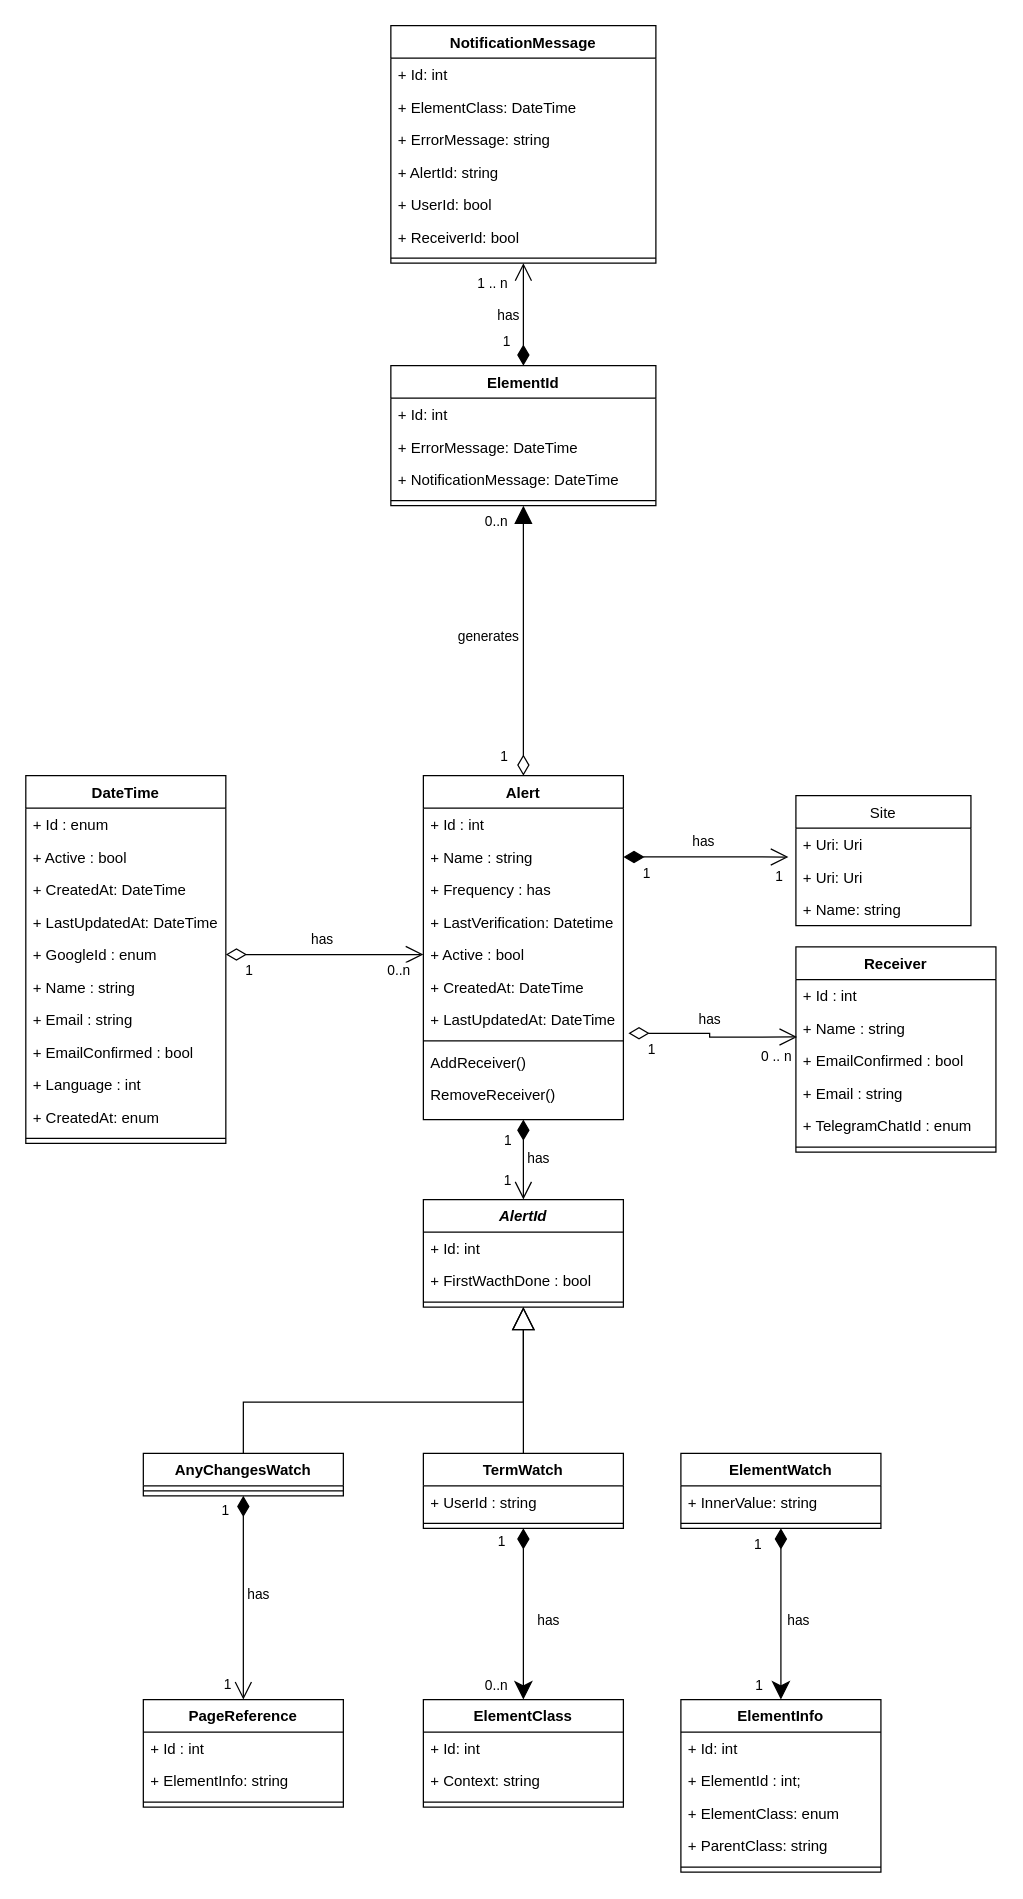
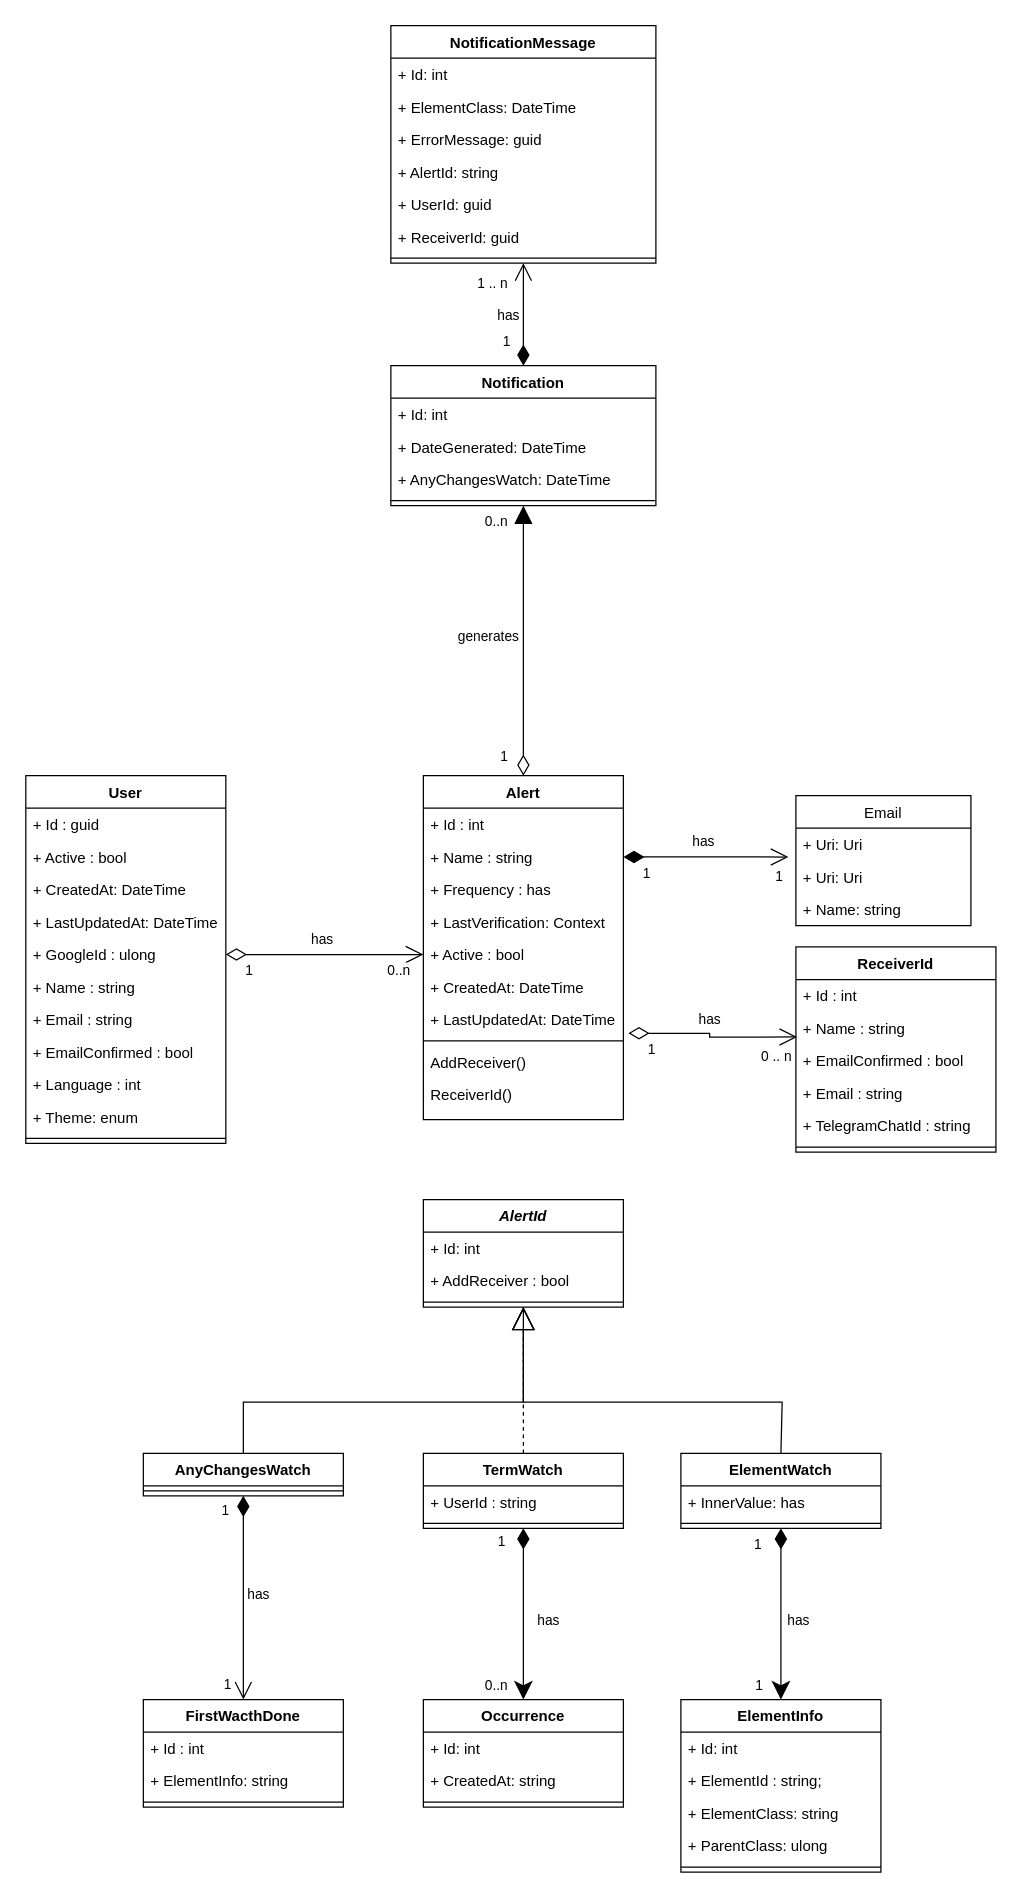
(482, 140) -> (474, 140)
(449, 205) -> (449, 205)
(463, 238) -> (463, 238)
(523, 383) -> (523, 383)
(491, 448) -> (495, 448)
(514, 480) -> (503, 480)
(125, 793) -> (125, 793)
(883, 813) -> (883, 813)
(71, 825) -> (69, 825)
(534, 923) -> (532, 923)
(94, 955) -> (96, 955)
(895, 964) -> (895, 964)
(495, 1095) -> (478, 1095)
(98, 1118) -> (81, 1118)
(889, 1126) -> (896, 1126)
(523, 1167) -> none
(515, 1281) -> (502, 1281)
(520, 1402) -> (523, 1319)
none -> (680, 1402)
(523, 1427) -> (523, 1427)
(762, 1503) -> (751, 1503)
(243, 1716) -> (243, 1716)
(523, 1716) -> (523, 1716)
(494, 1781) -> (502, 1781)
(749, 1781) -> (762, 1781)
(762, 1814) -> (768, 1814)
(766, 1846) -> (762, 1846)
